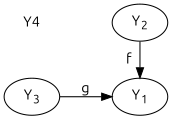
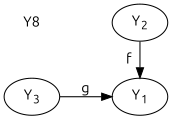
(32, 23) -> (32, 23)
